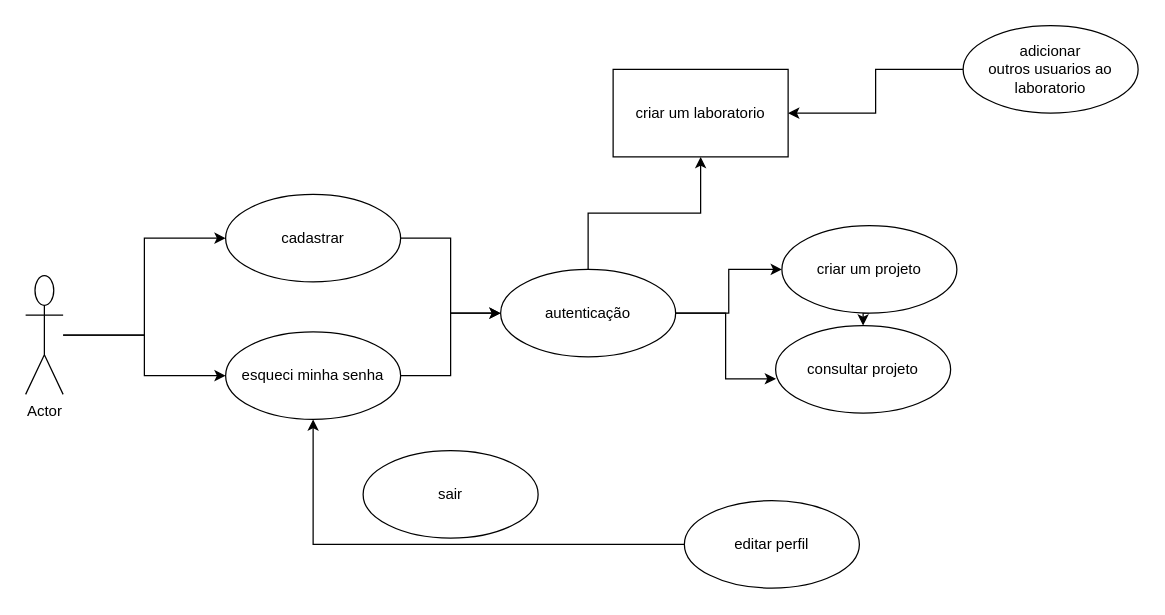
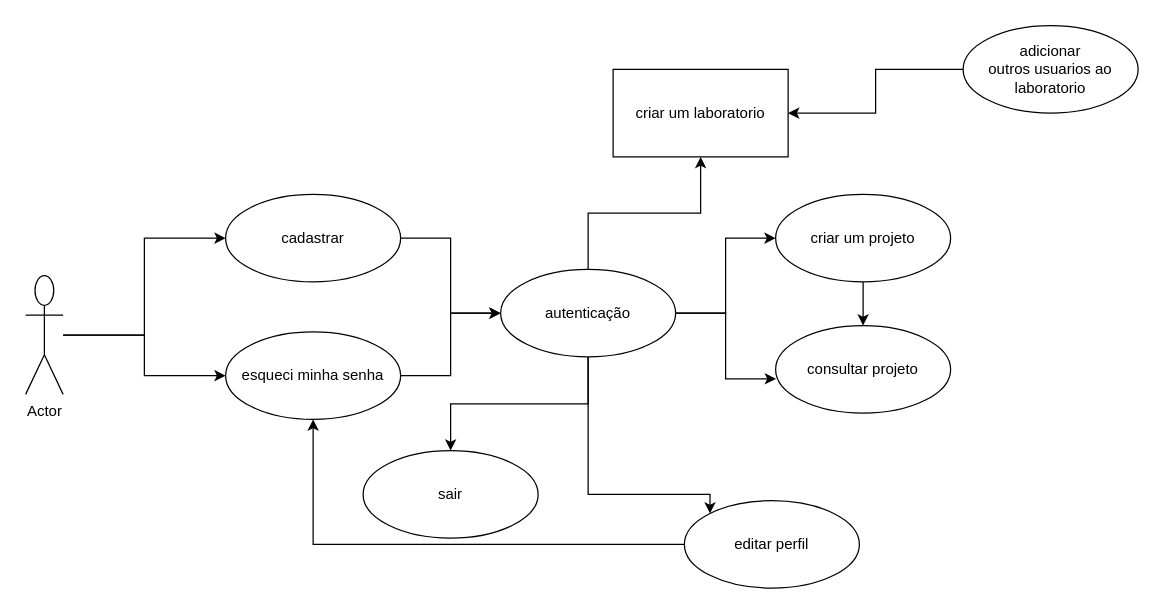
(869, 269) -> (863, 238)
none -> (500, 404)
none -> (609, 494)
